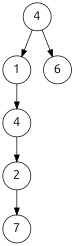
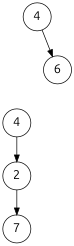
(17, 70) -> none
